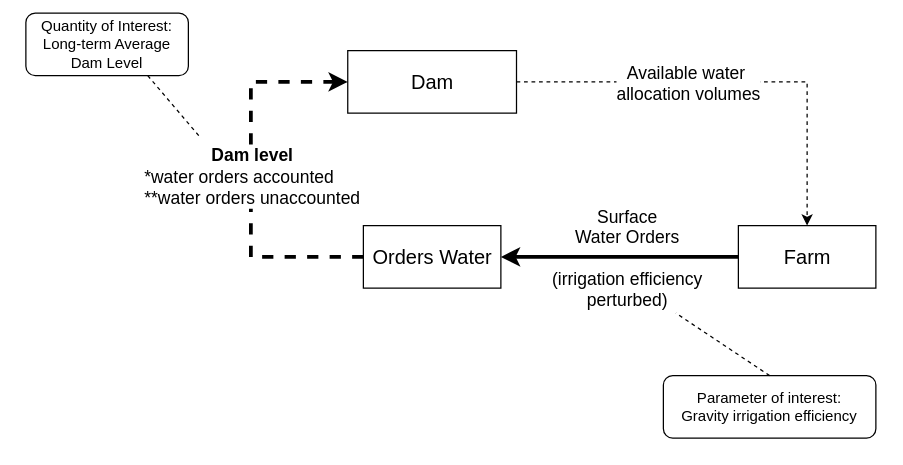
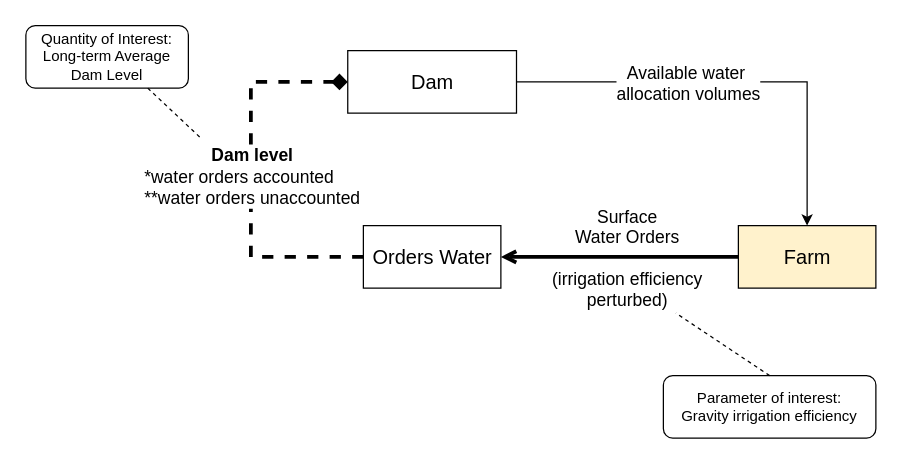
(107, 44) -> (107, 57)
(332, 82) -> (332, 82)
(807, 125) -> (807, 125)
(516, 257) -> (516, 257)
(807, 257) -> (807, 257)
